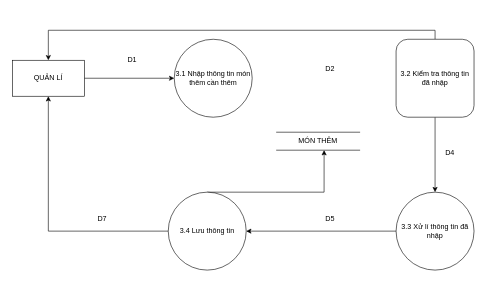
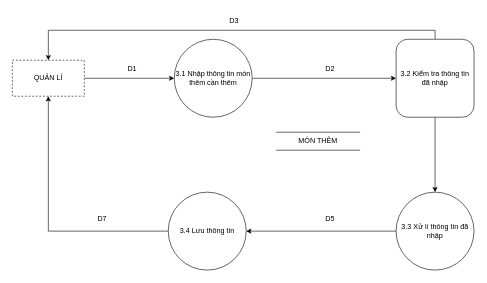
none -> (234, 21)
(132, 60) -> (132, 69)
(48, 78) -> (48, 78)
none -> (390, 78)
(450, 153) -> none
(324, 155) -> none
